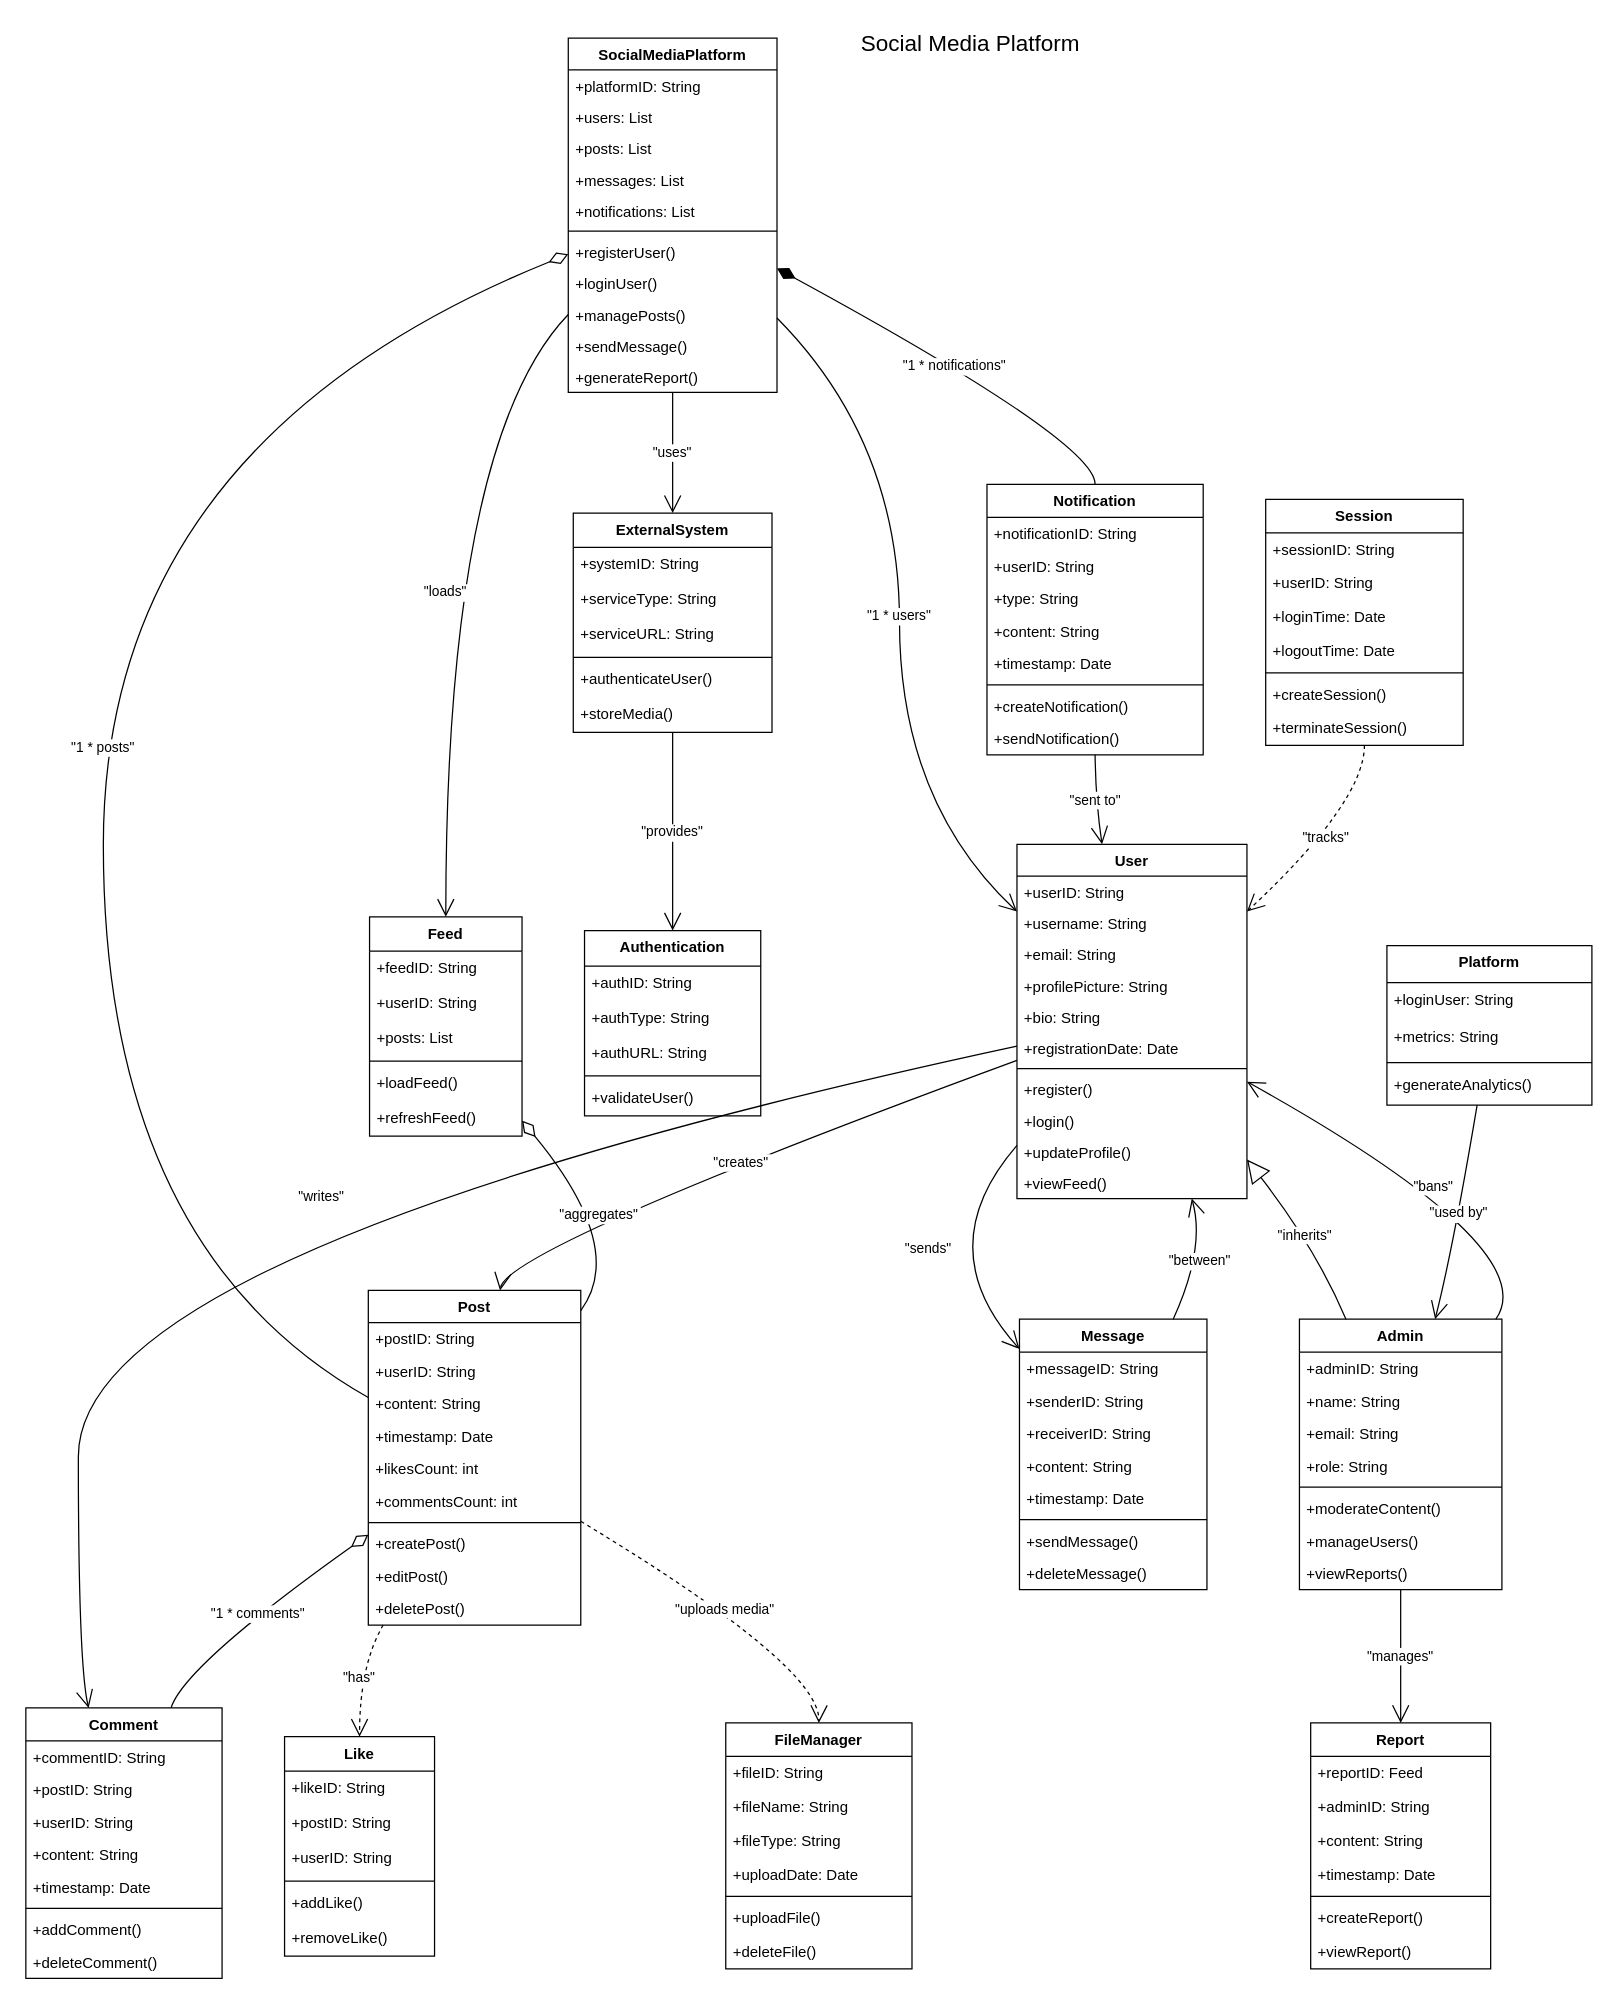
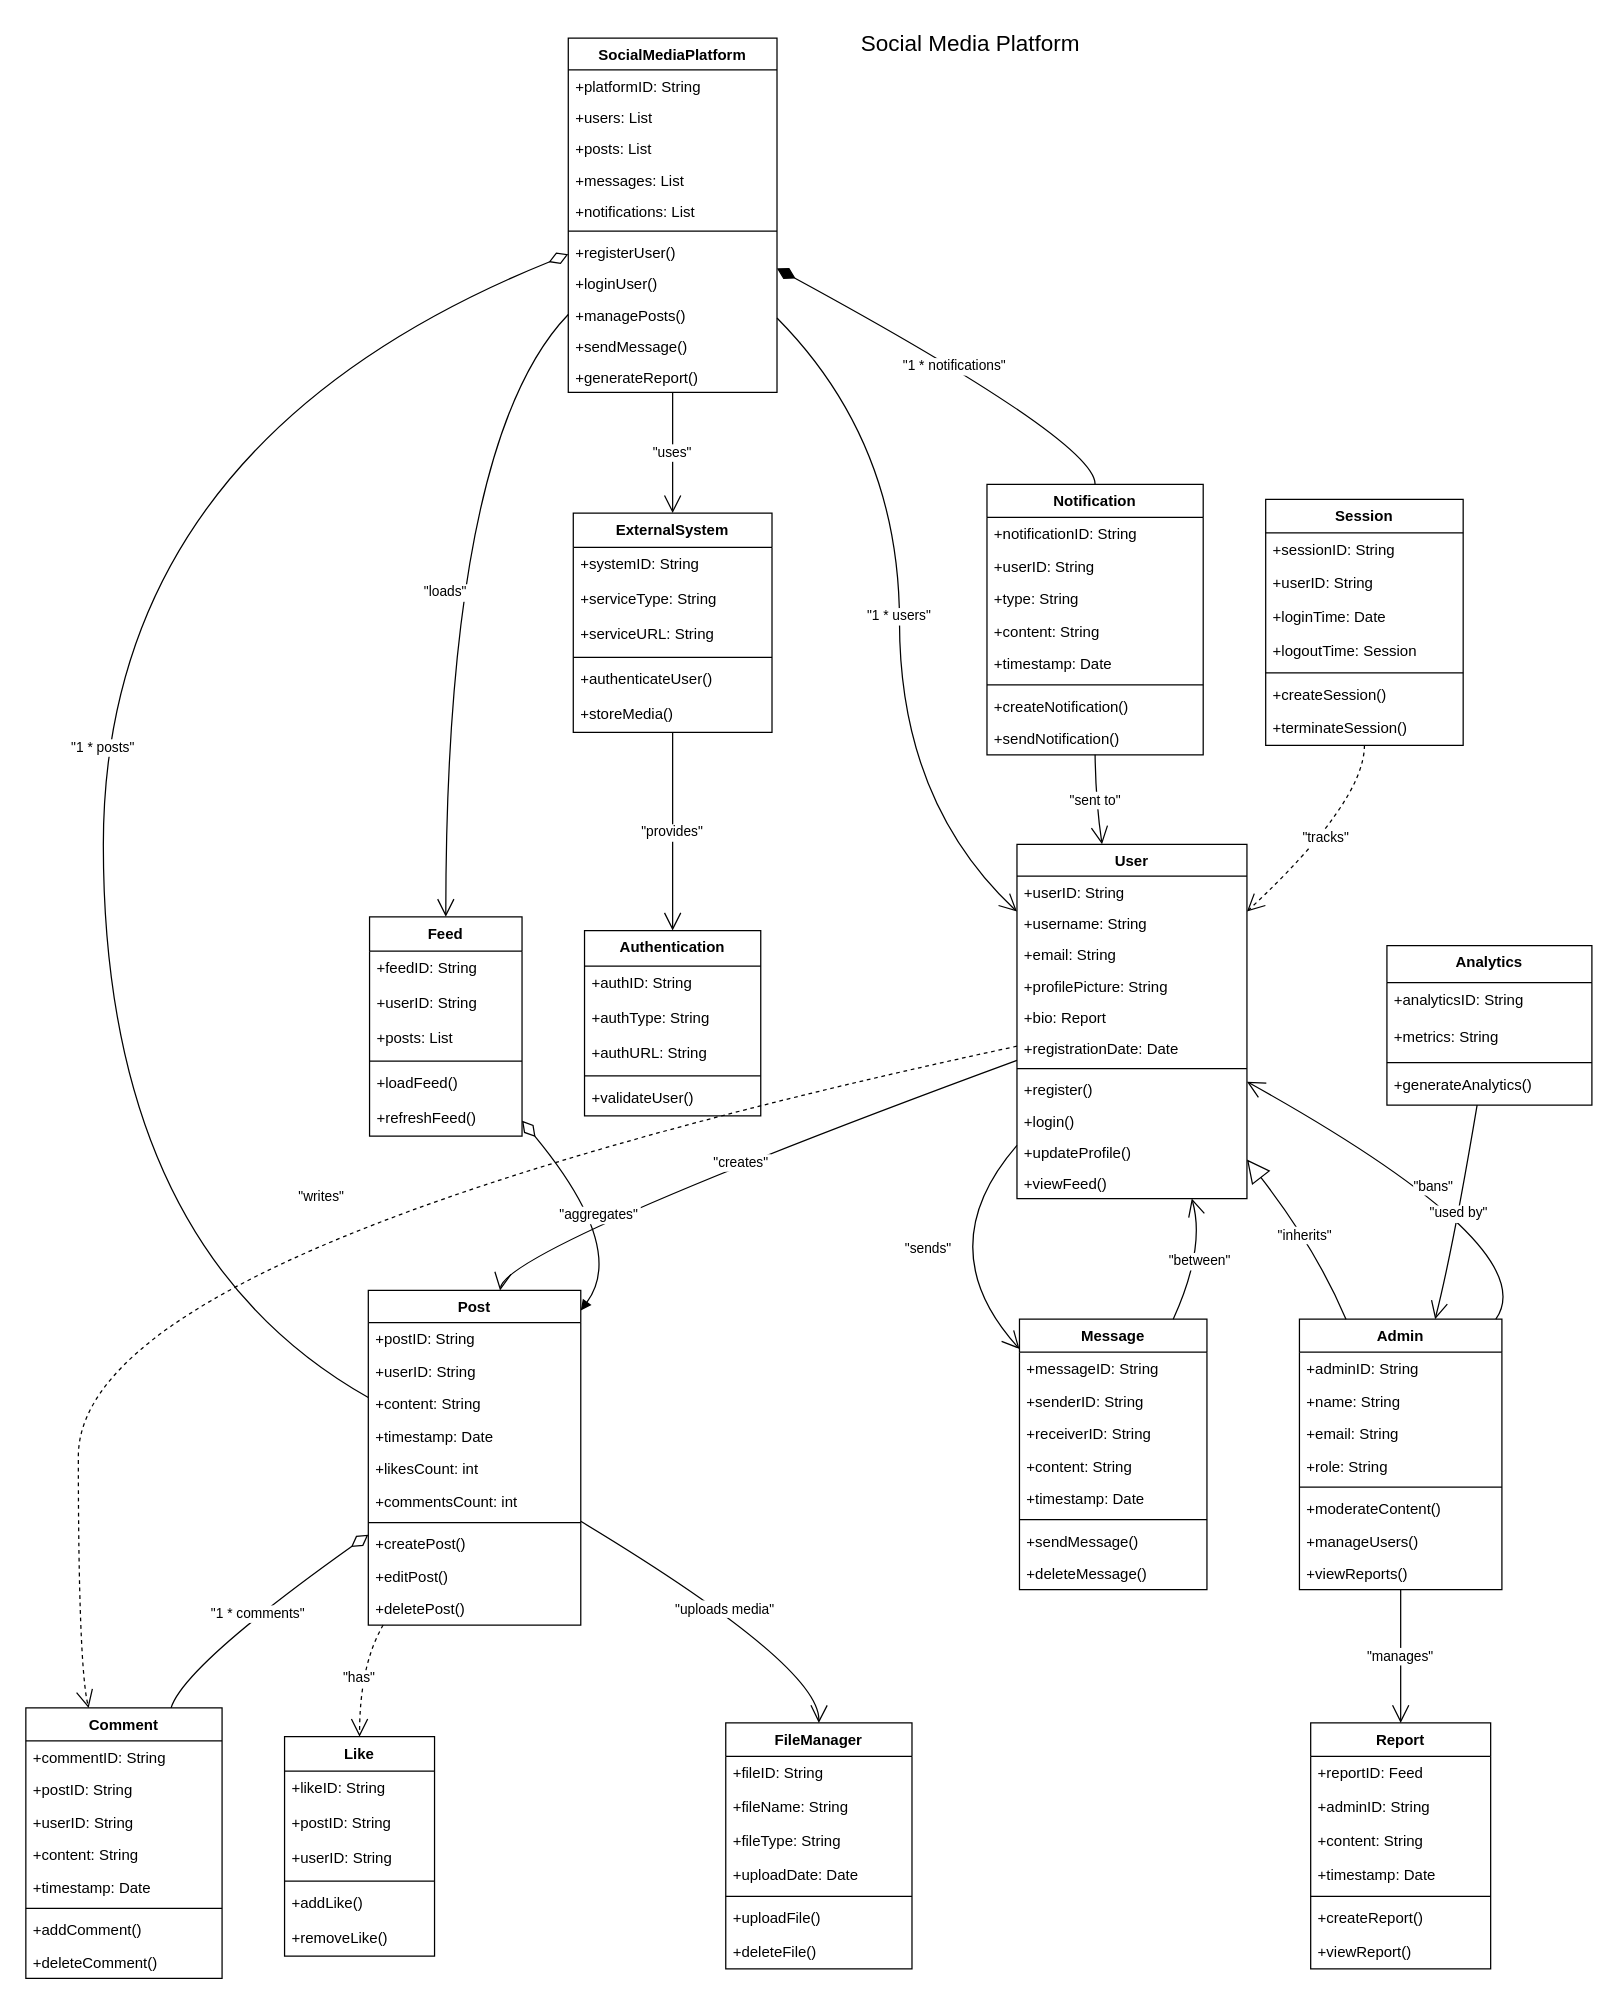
(1336, 651) -> (1347, 651)
(1489, 963) -> (1489, 963)
(1460, 1000) -> (1468, 1000)
(1066, 1018) -> (1068, 1018)
(596, 1267) -> (599, 1263)
(246, 1283) -> (246, 1283)
(643, 1560) -> (643, 1560)
